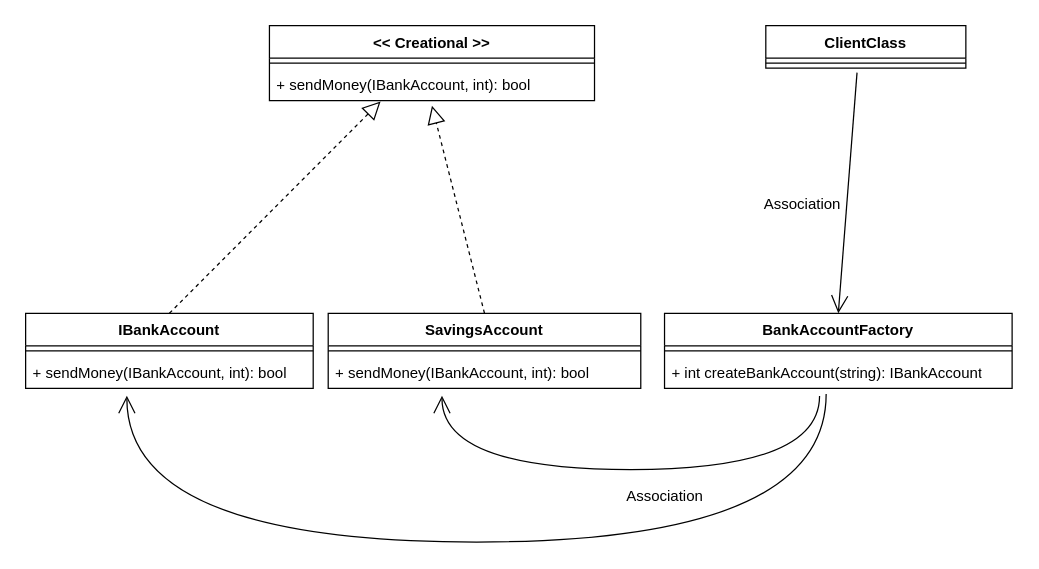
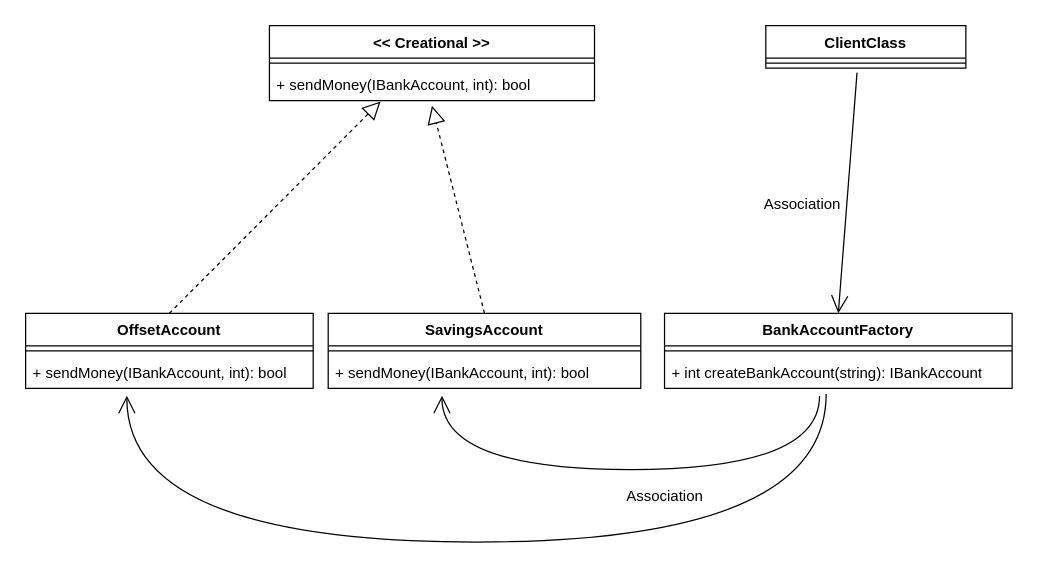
(169, 331) -> (169, 331)
